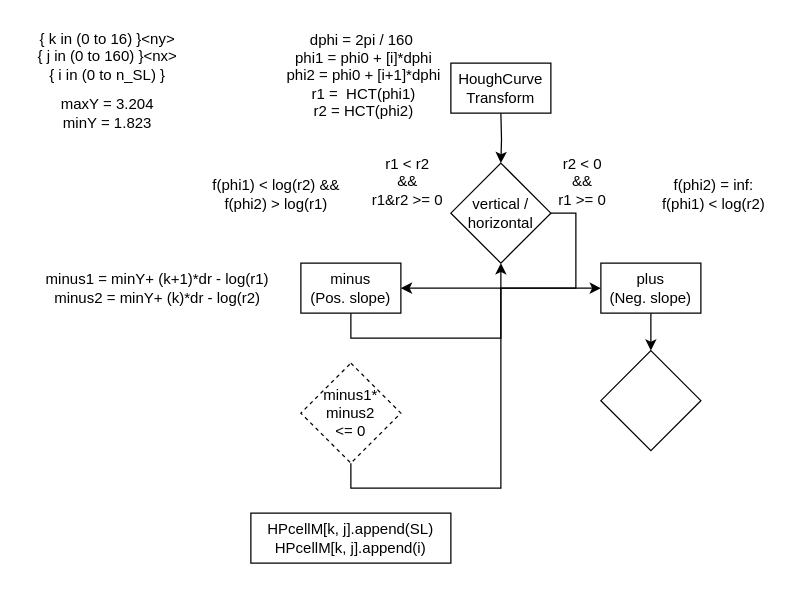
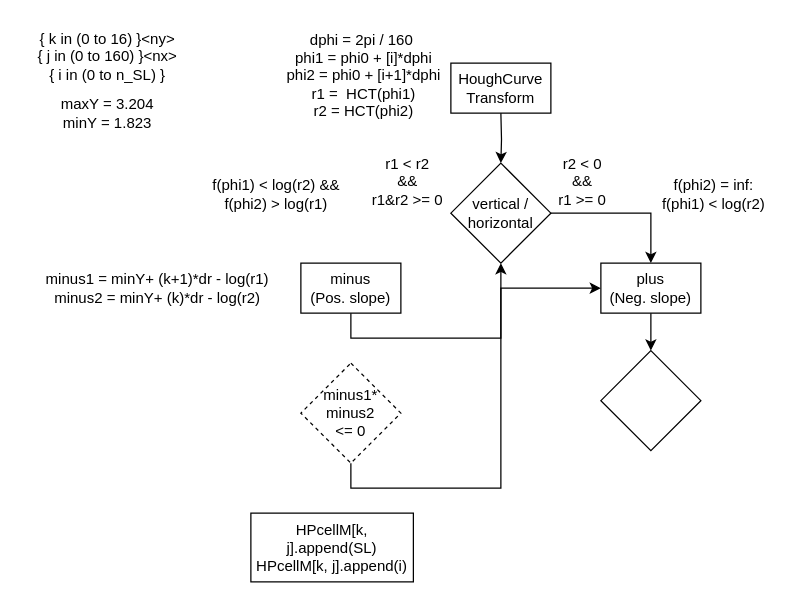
(453, 288) -> (633, 213)
(351, 538) -> (332, 548)
